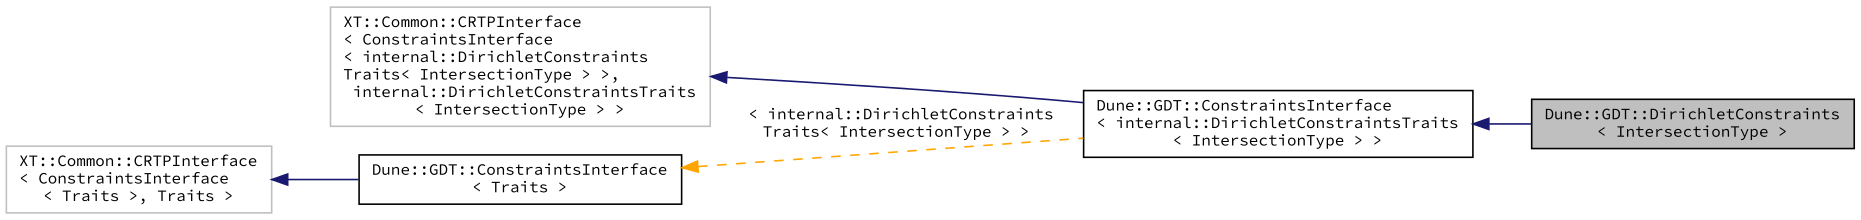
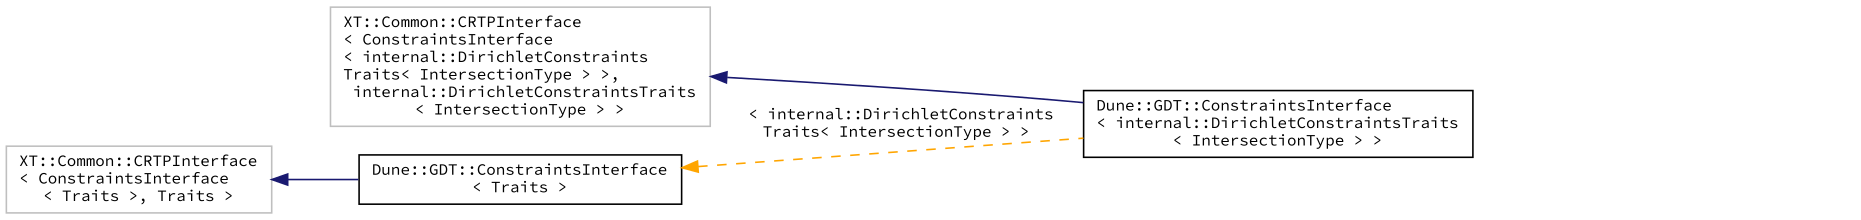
(1693, 124) -> none
